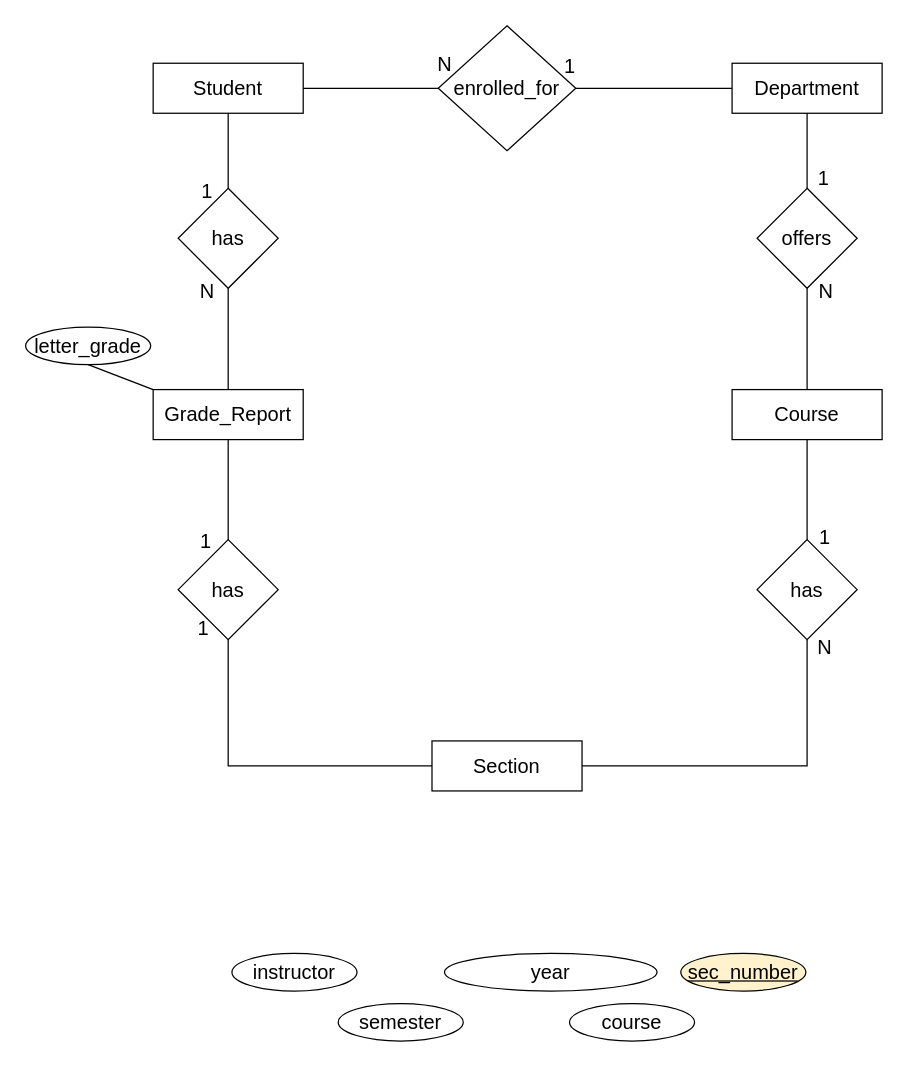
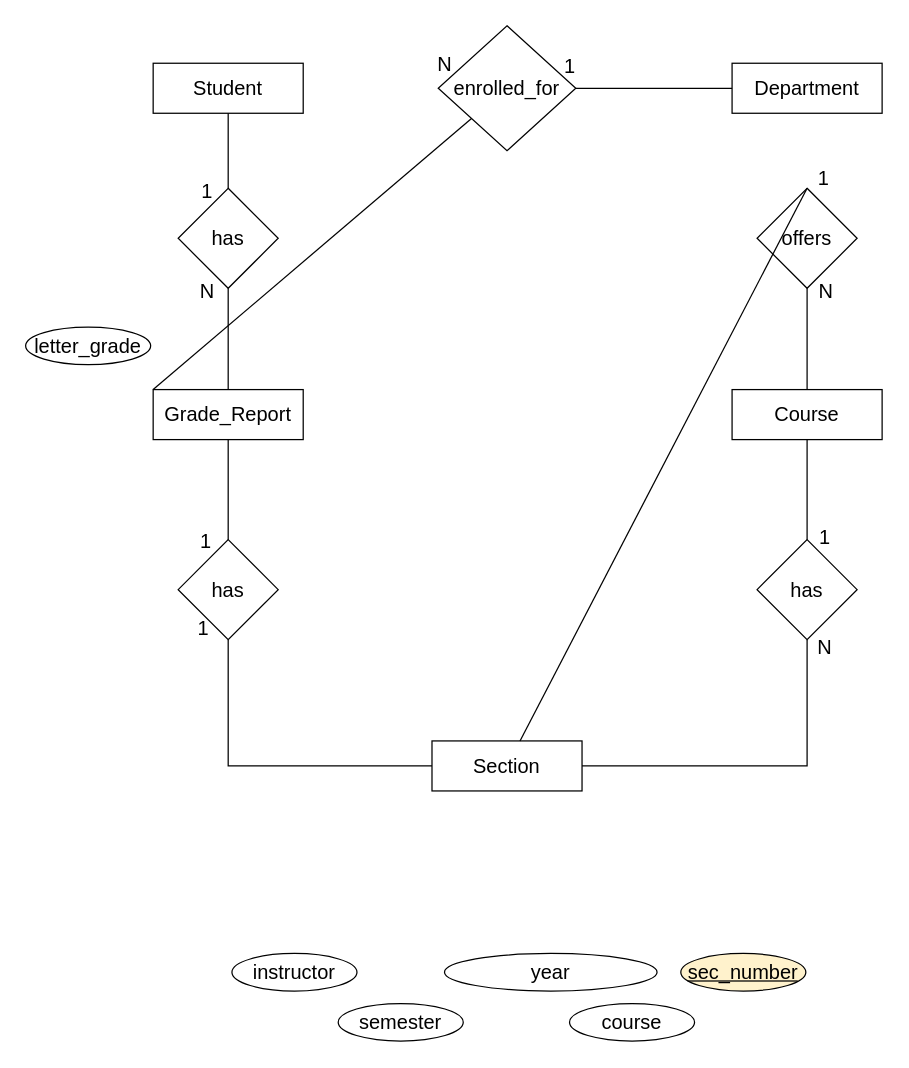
(370, 88) -> none
(807, 151) -> (663, 464)
(121, 377) -> (312, 254)
